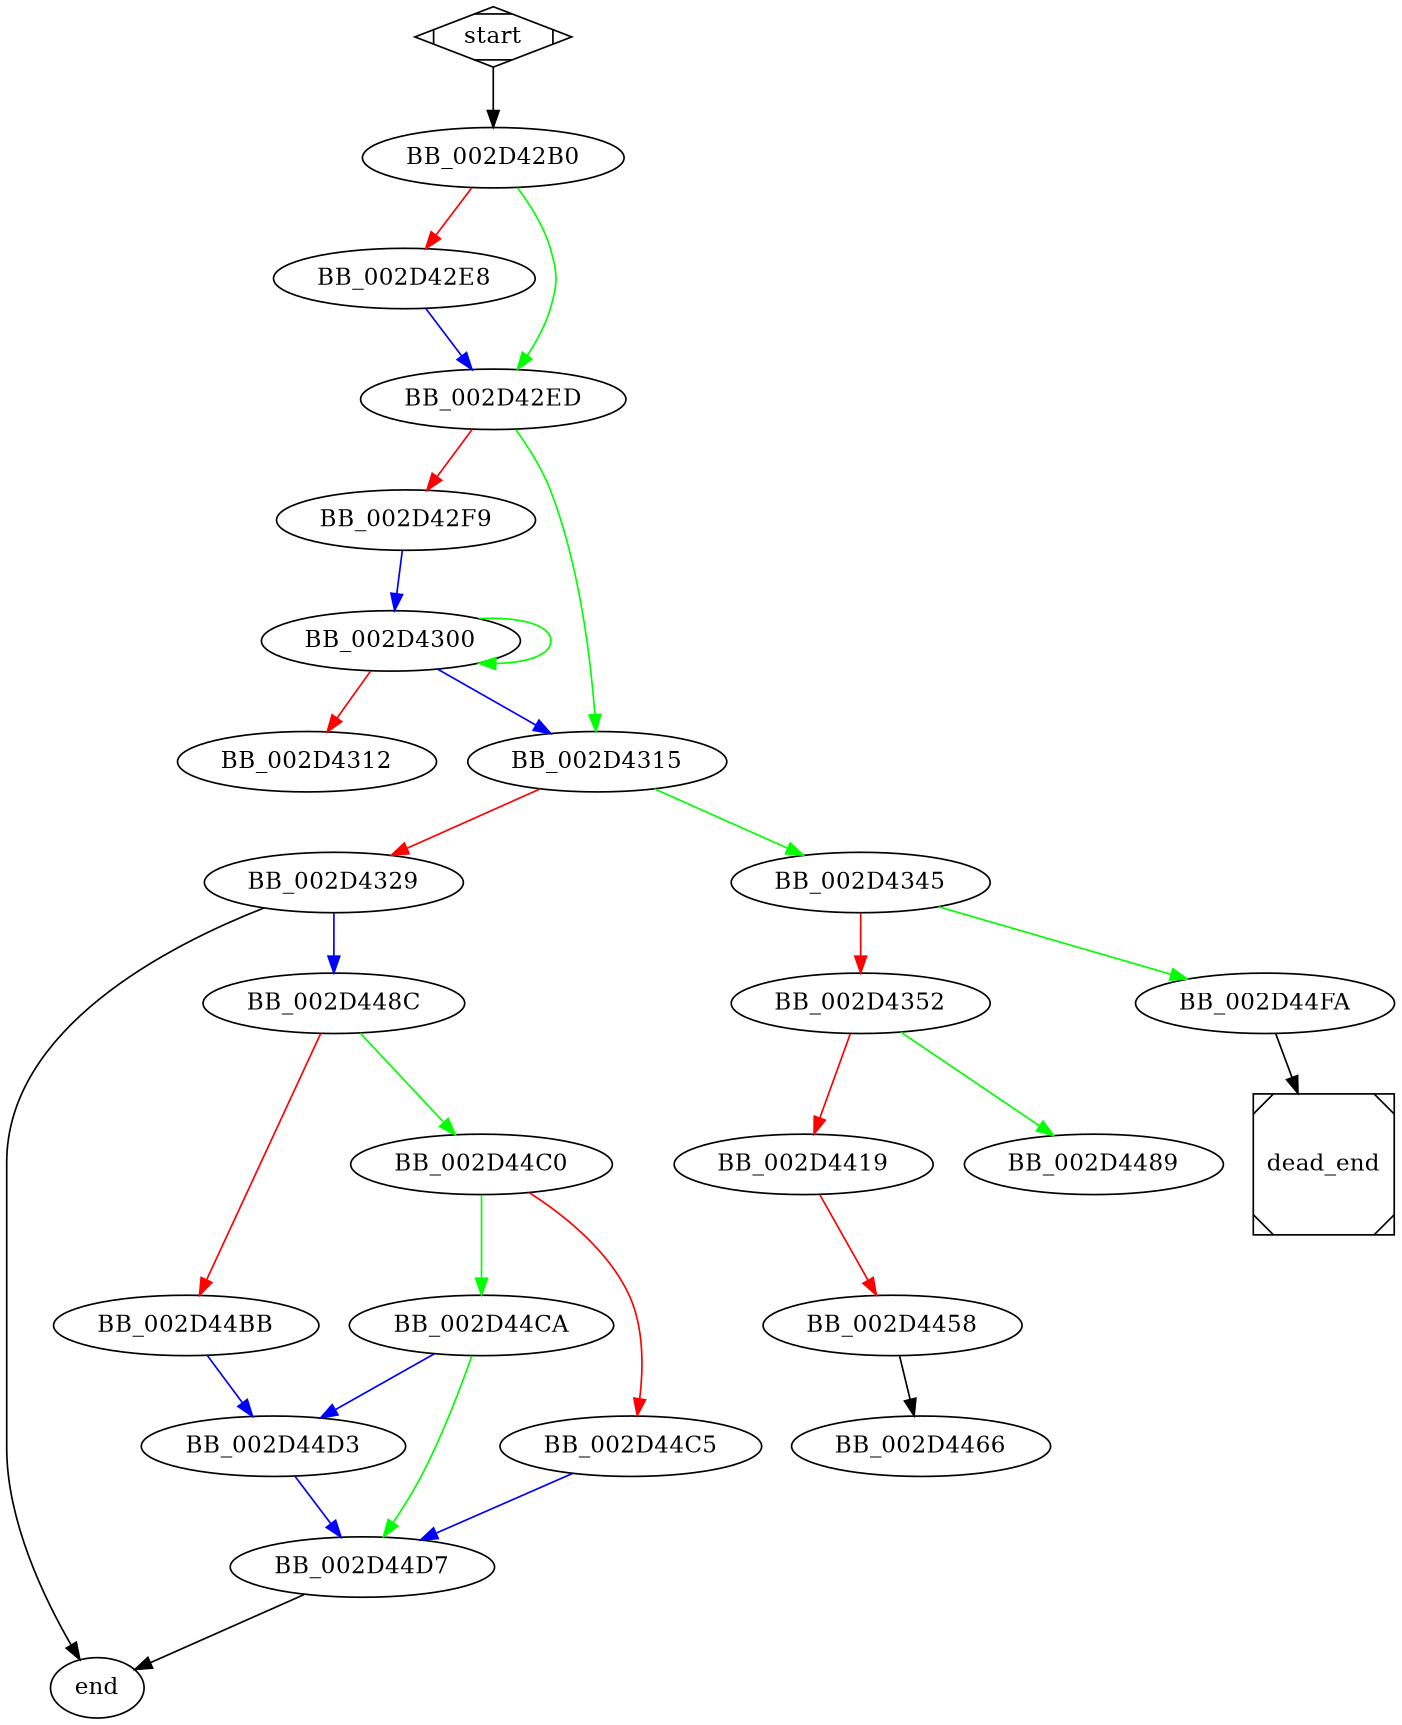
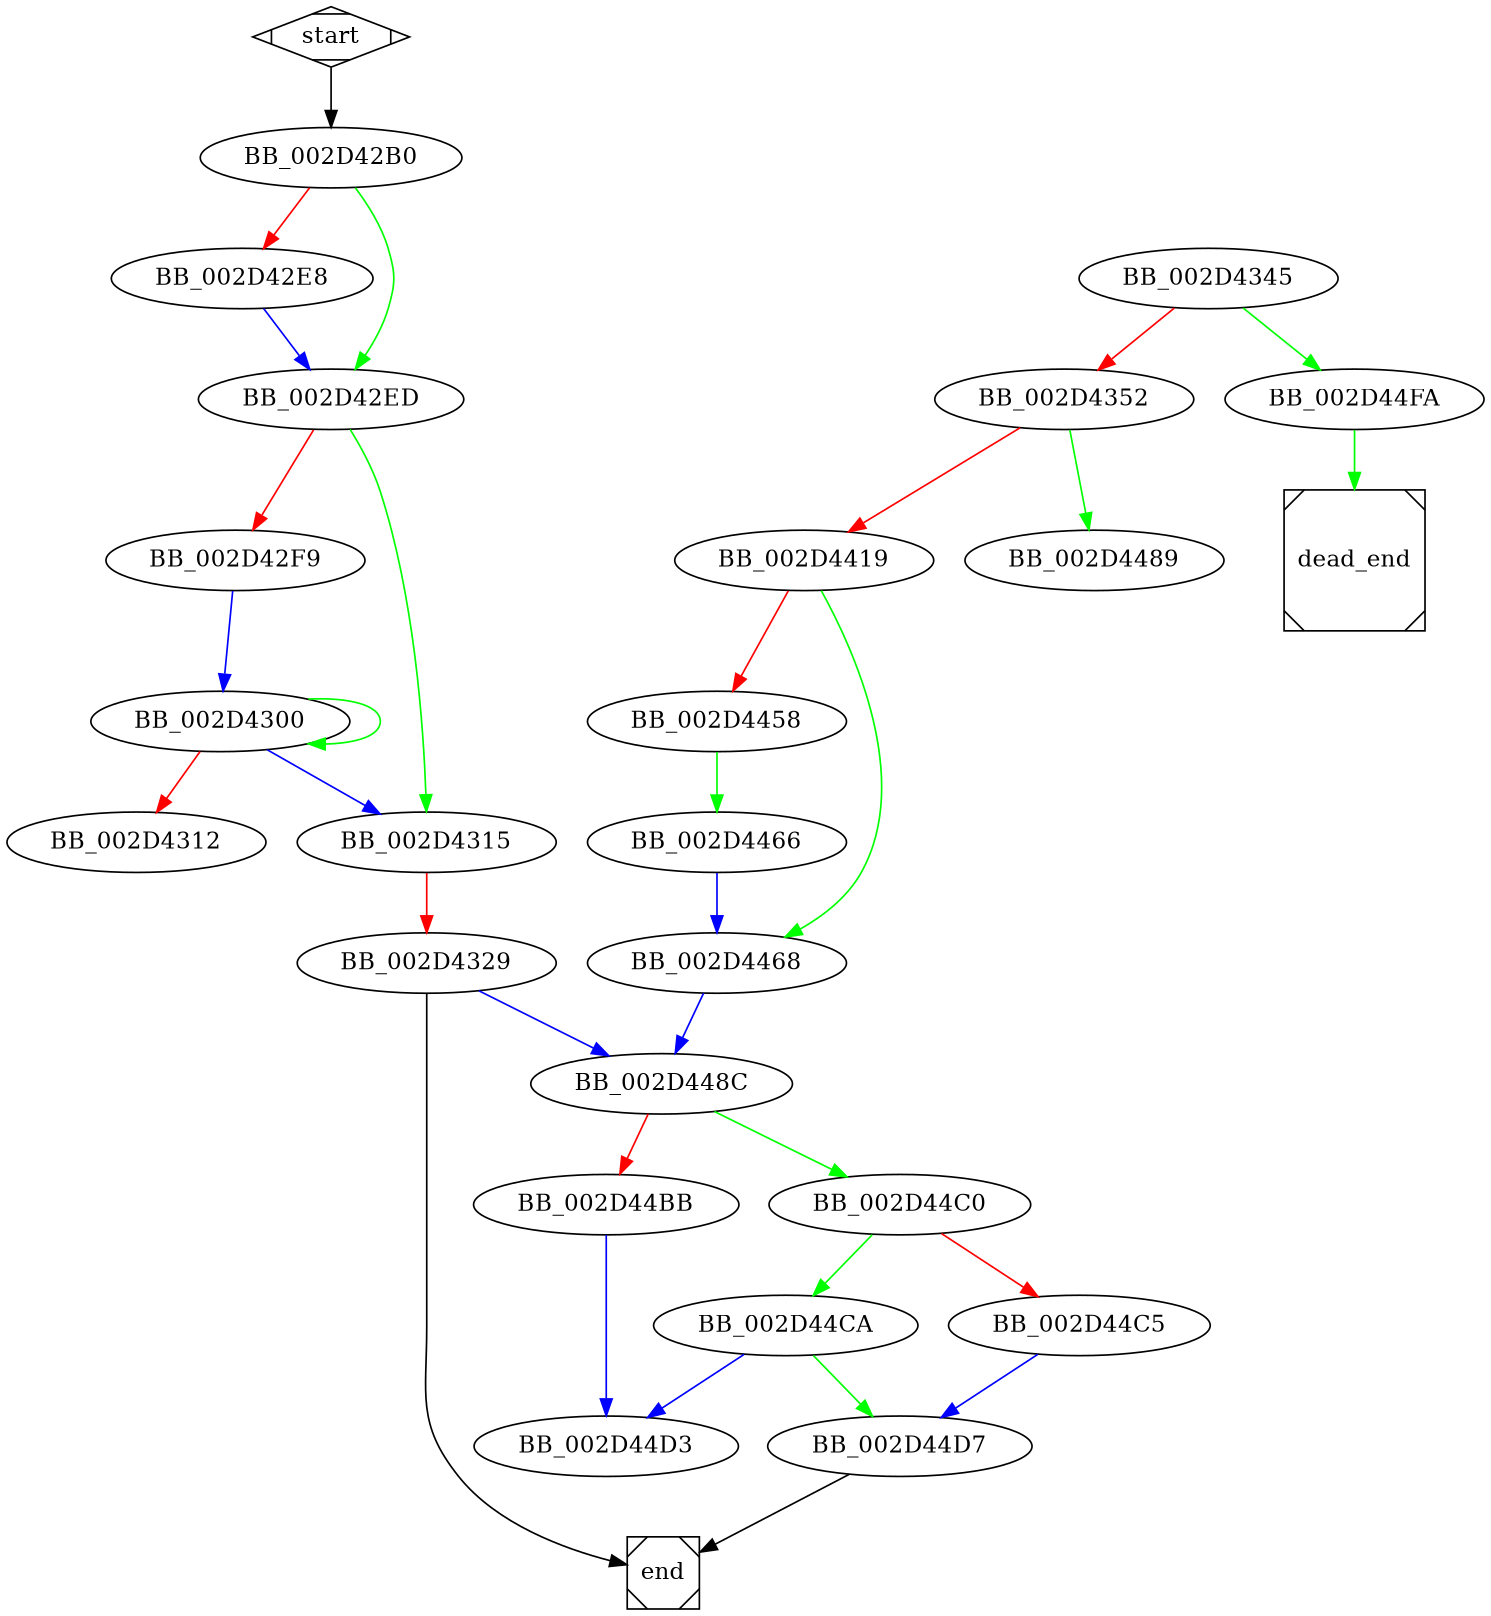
(721, 819) -> none
none -> (717, 963)
(1284, 1056) -> (1355, 451)
(905, 1378) -> (717, 774)
(313, 1500) -> none
(97, 1688) -> (663, 1573)
